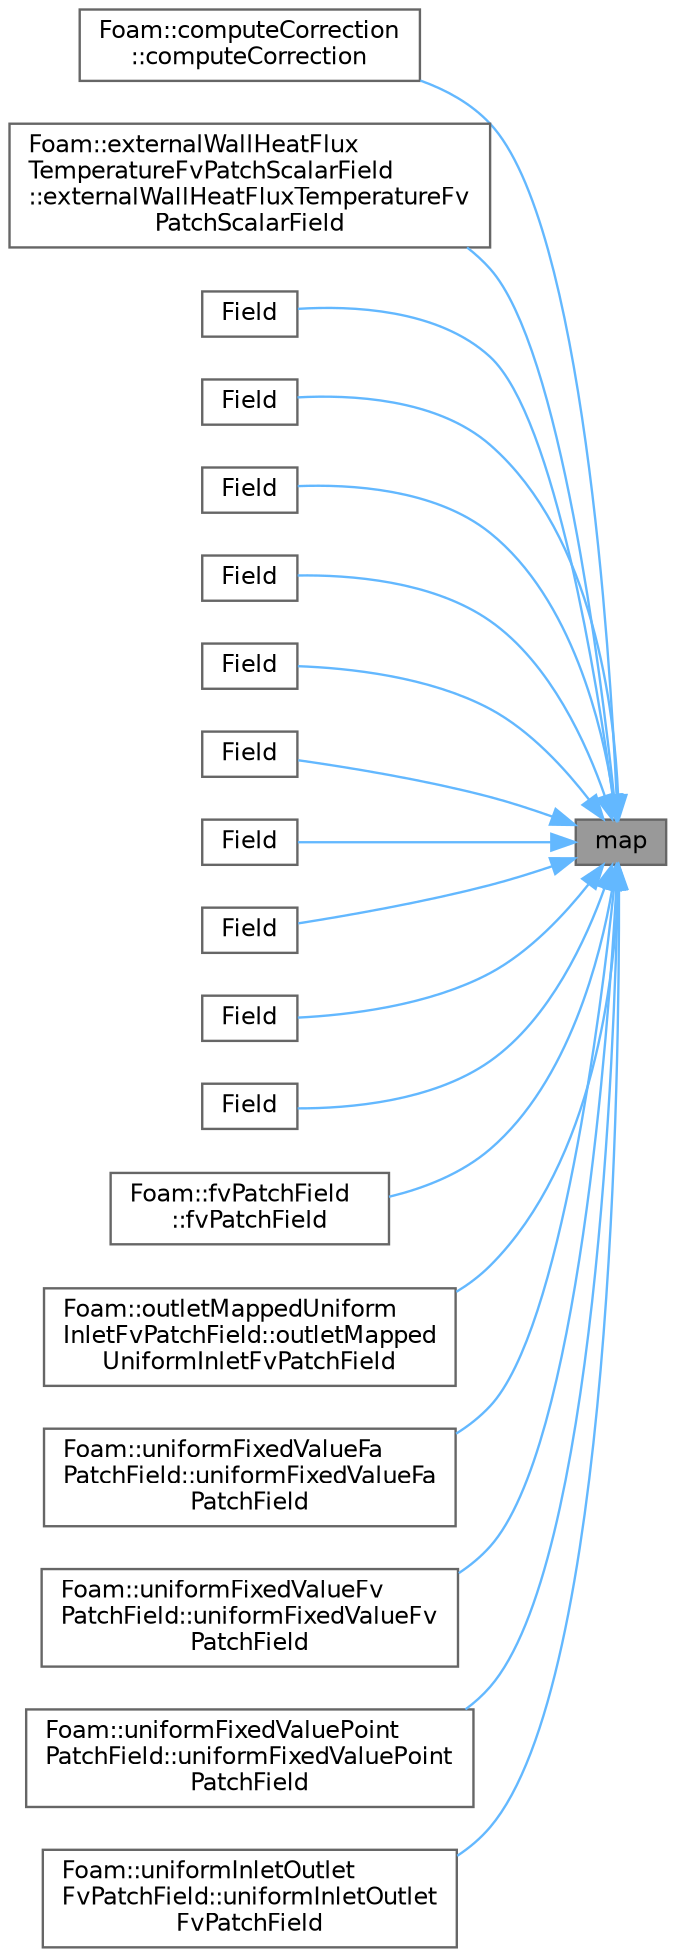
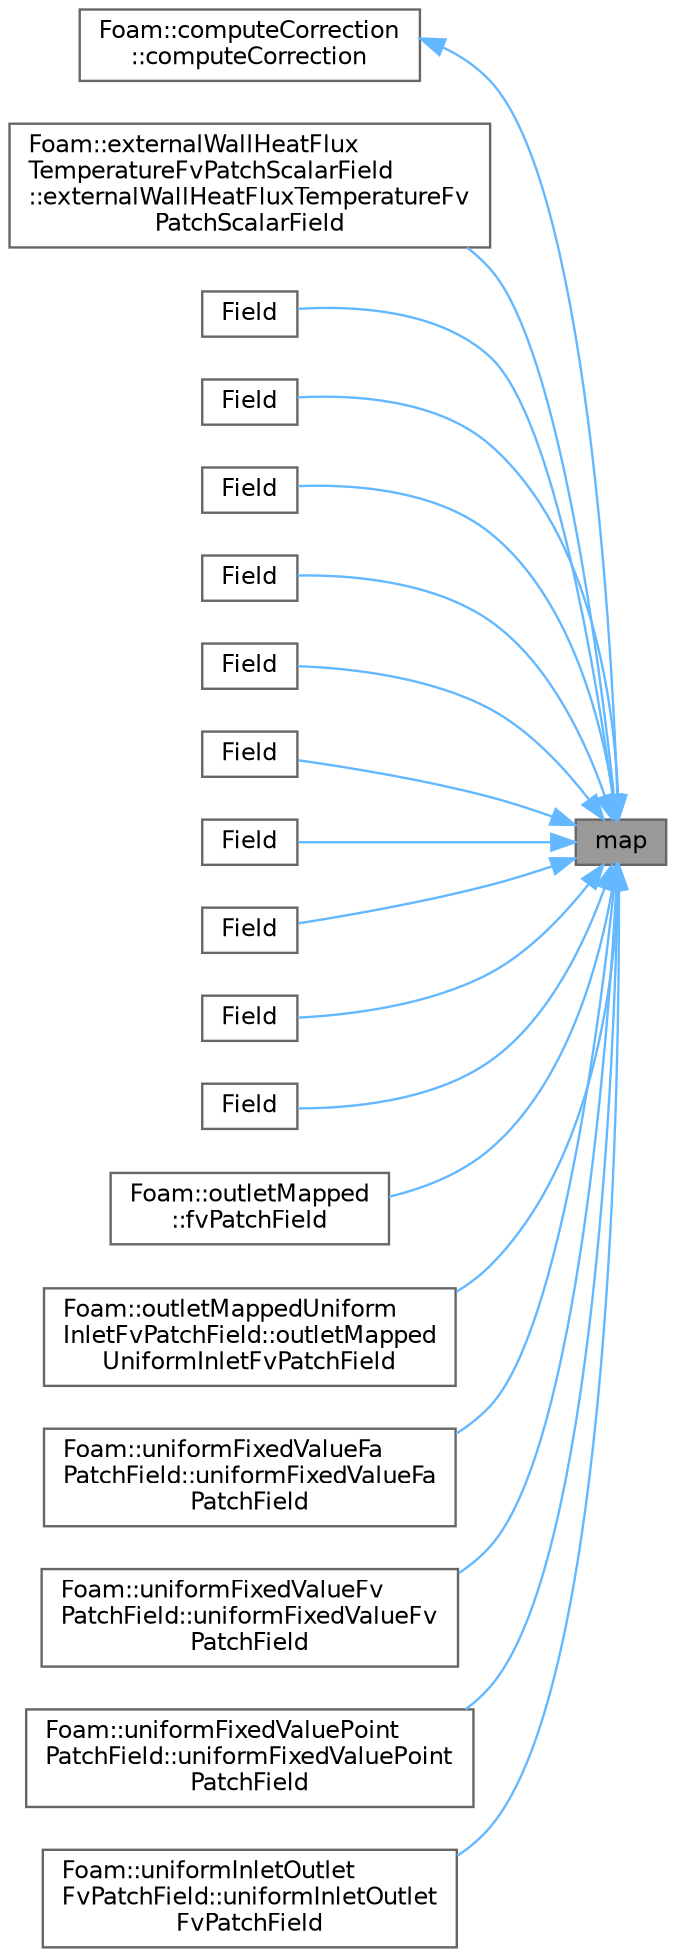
(580, 411) -> (587, 413)
(250, 1209) -> (250, 1209)
